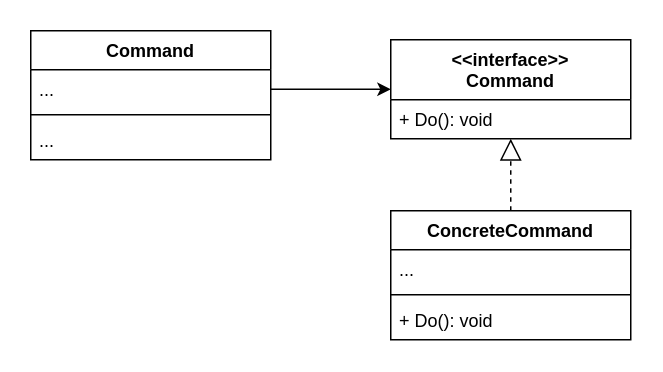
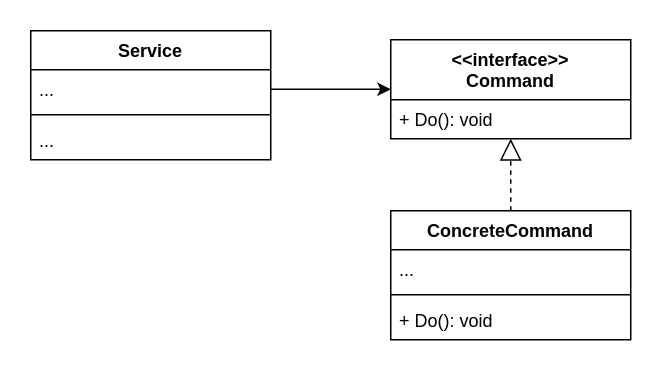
(150, 51) -> (150, 51)
